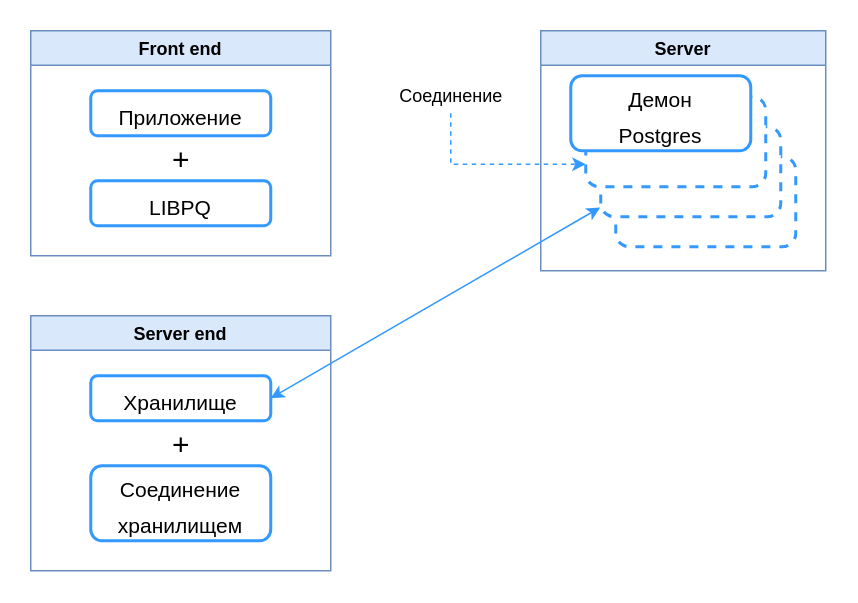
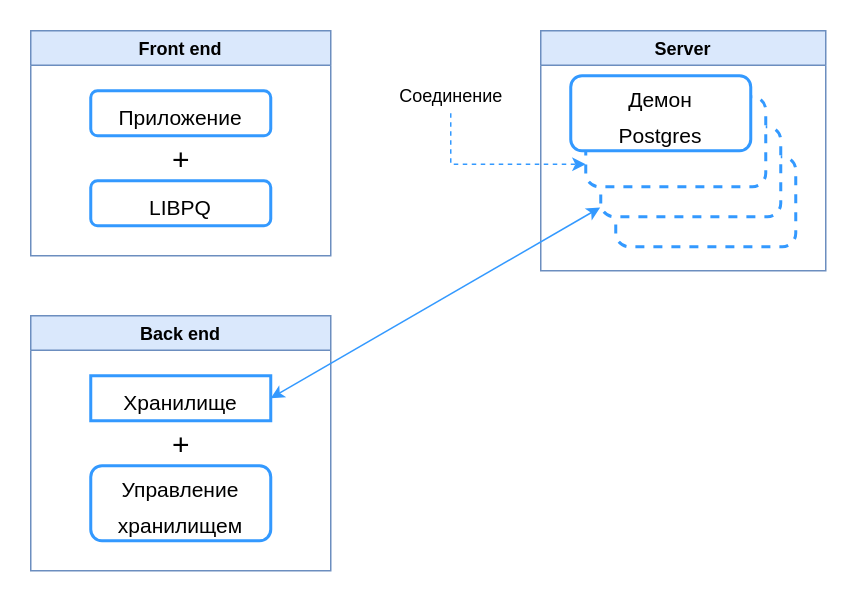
(180, 334) -> (180, 334)
(181, 398) -> (181, 398)
(181, 503) -> (181, 503)
